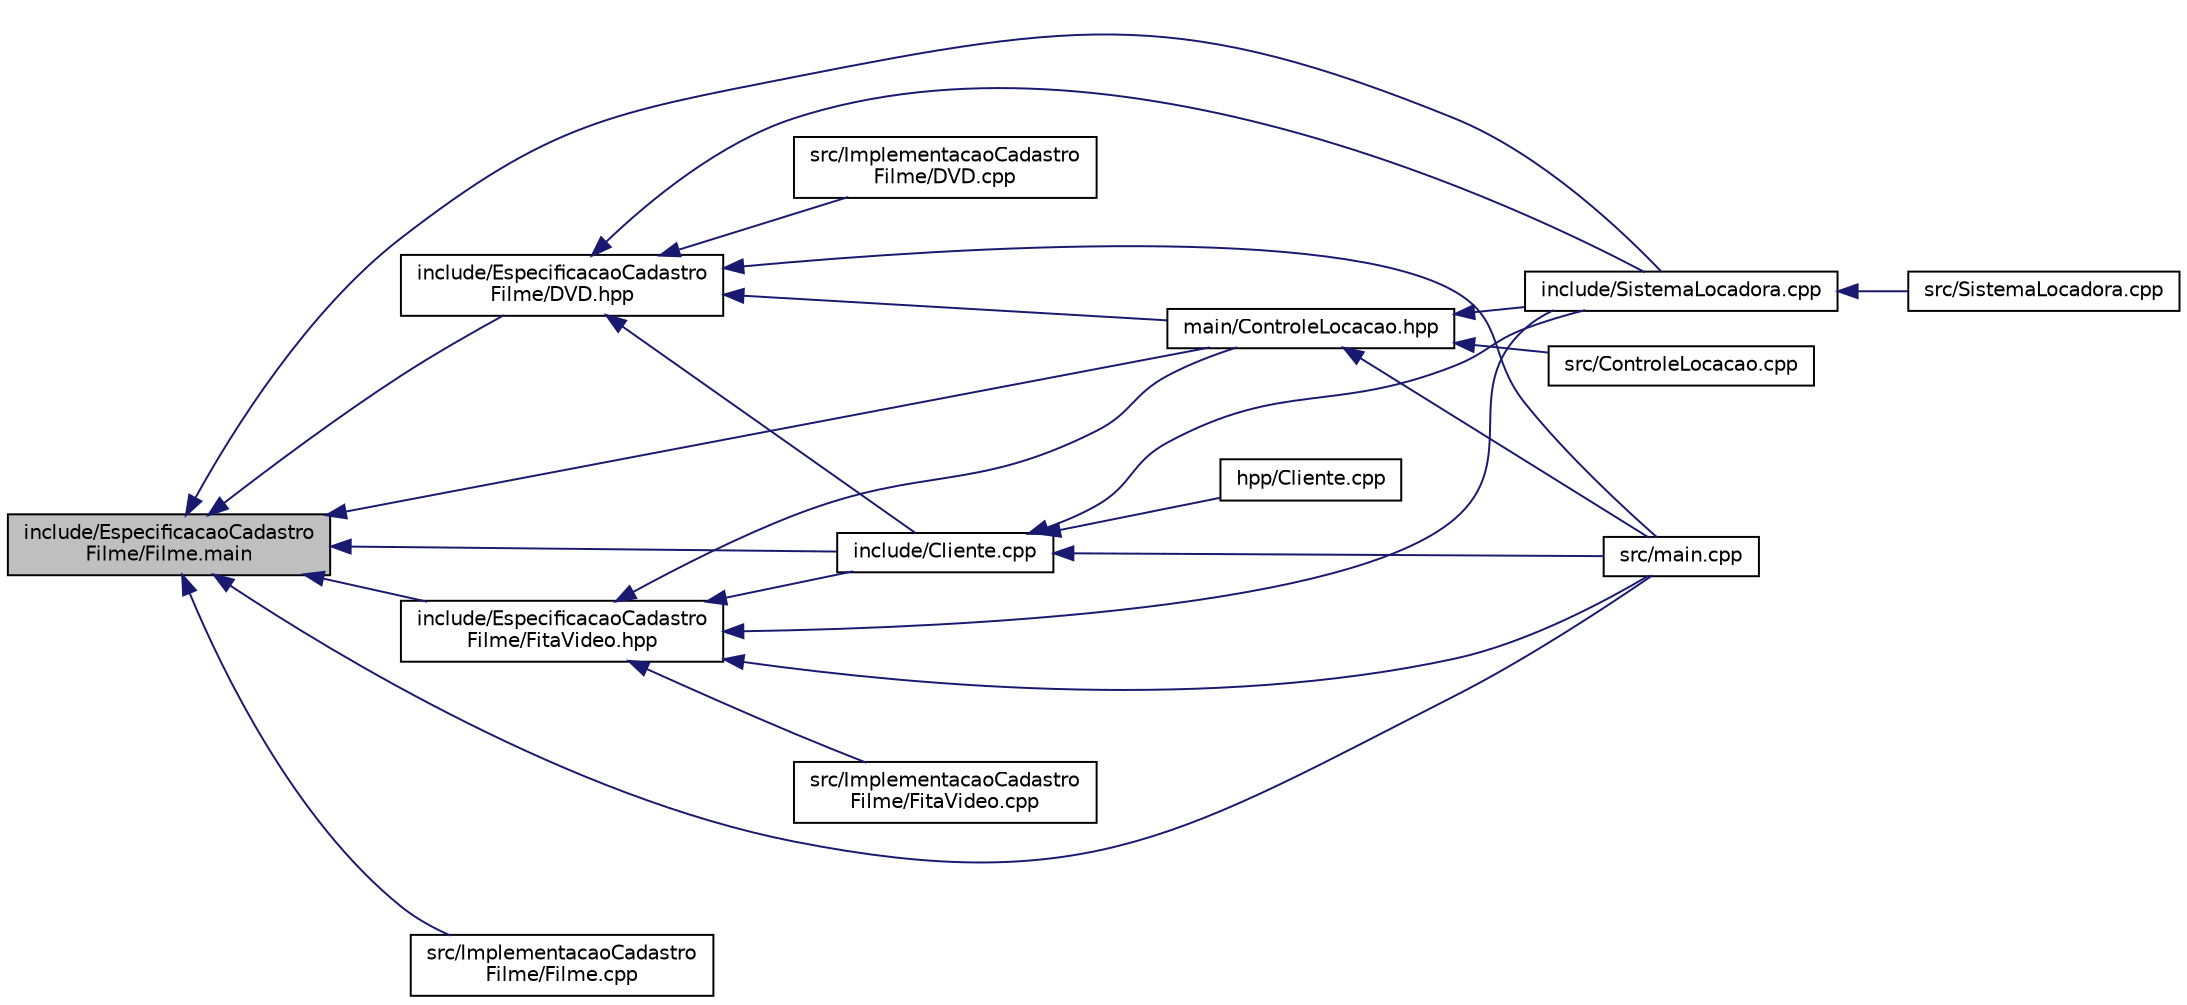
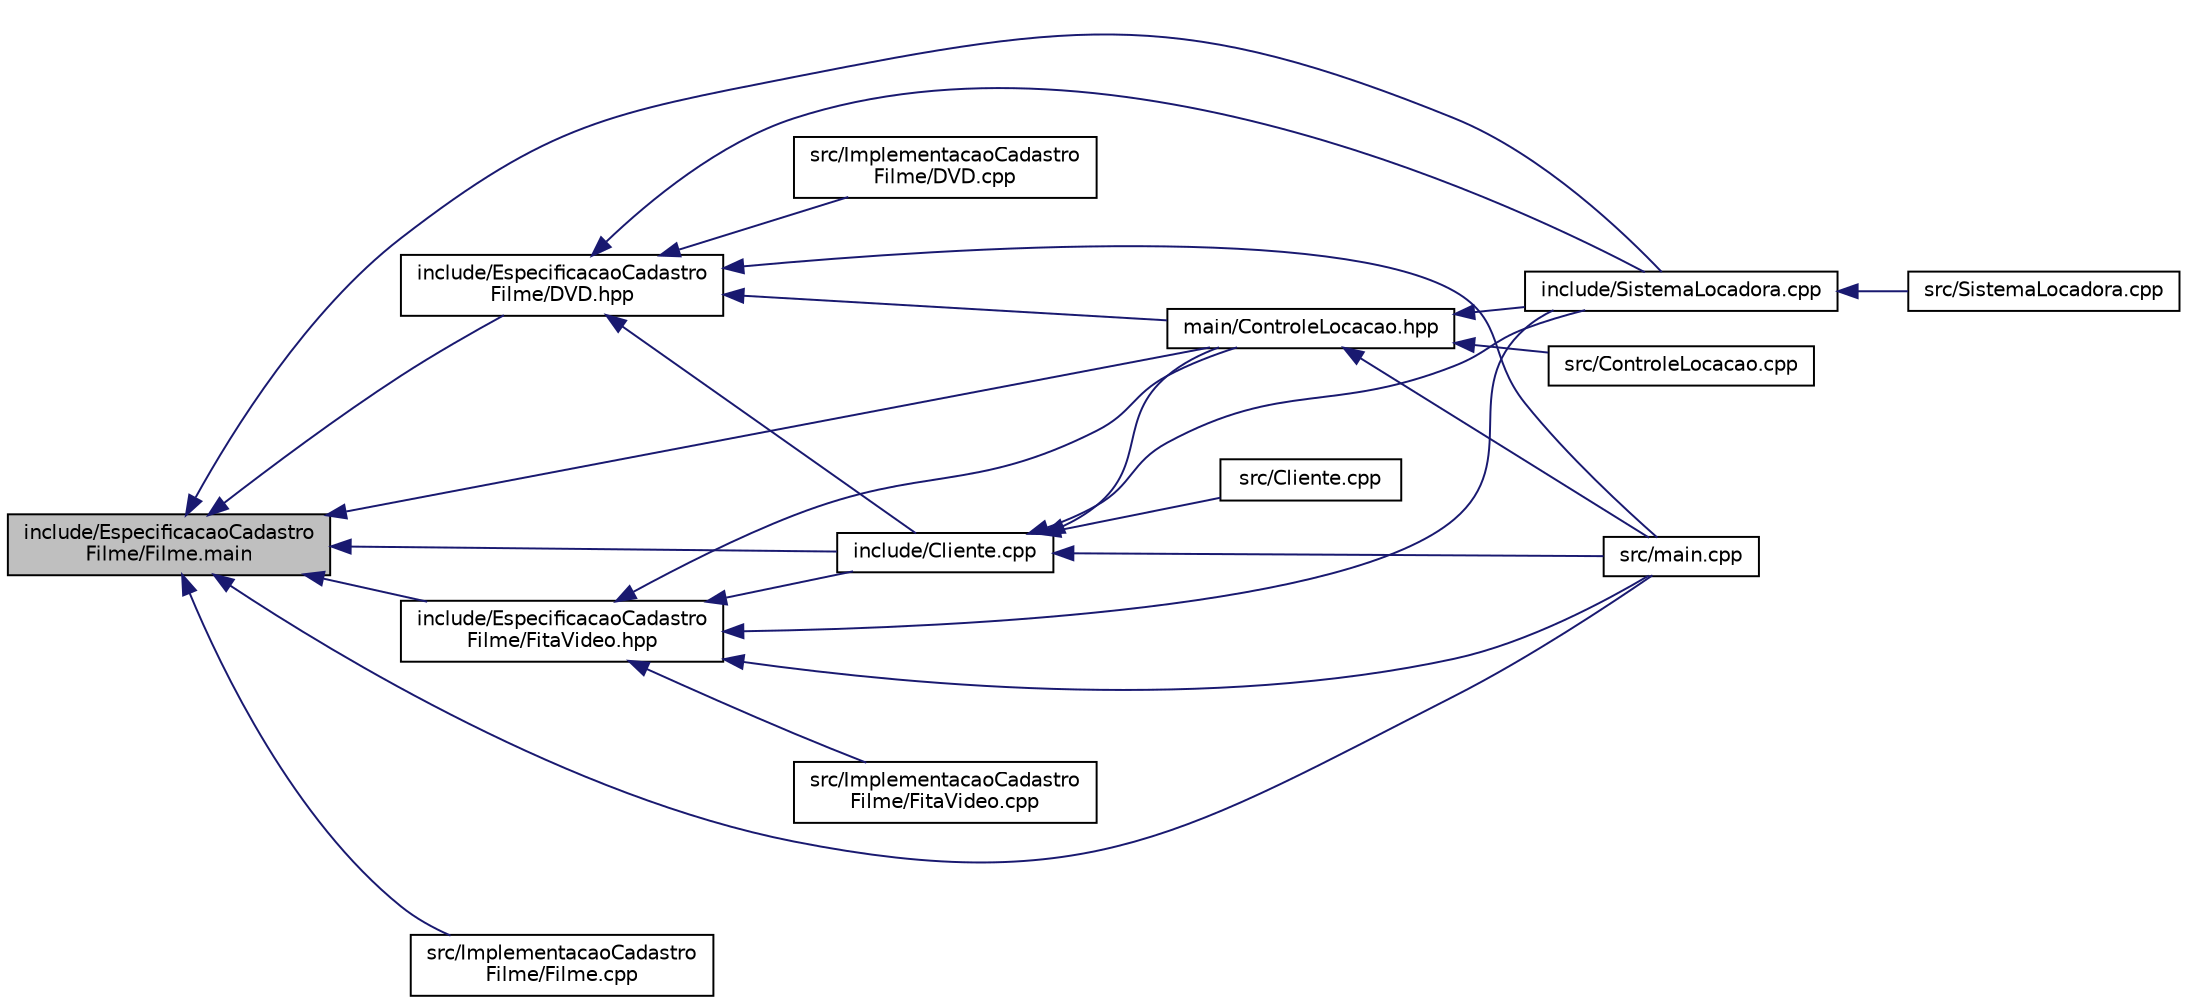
none -> (1134, 431)
(1311, 480) -> (1311, 480)
